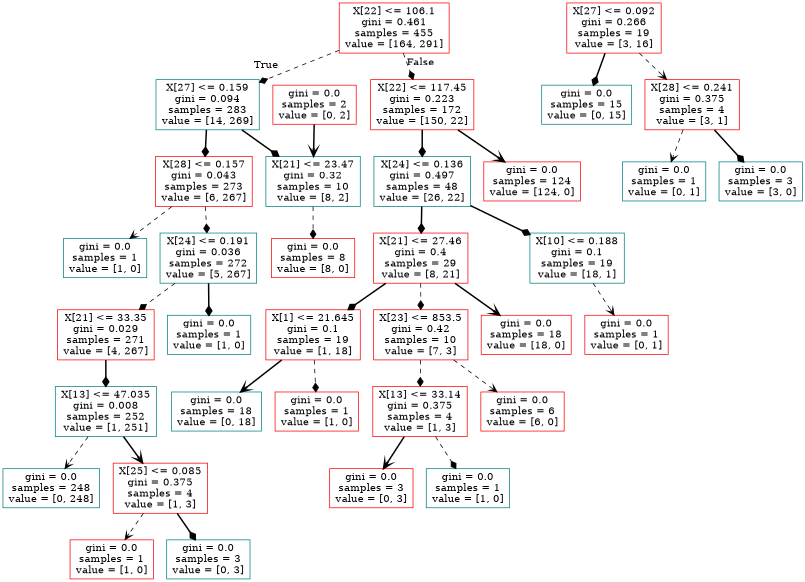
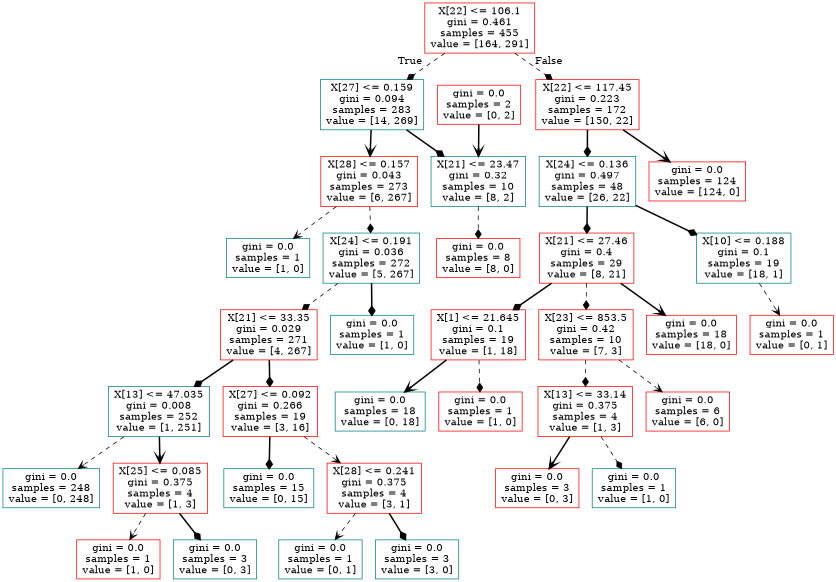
(206, 139) -> (371, 139)
none -> (269, 369)
